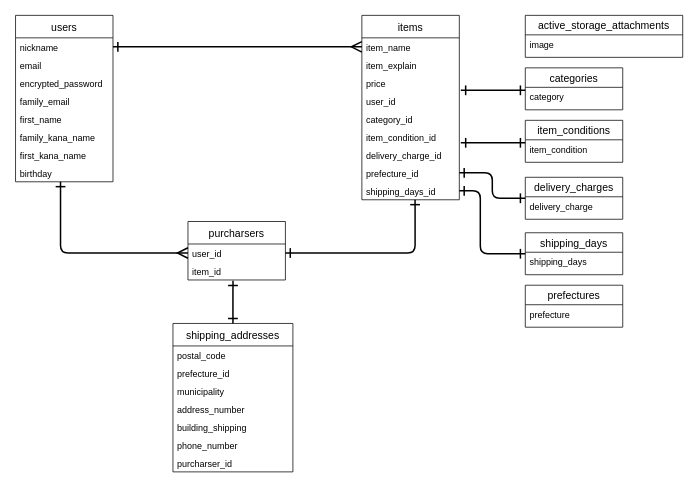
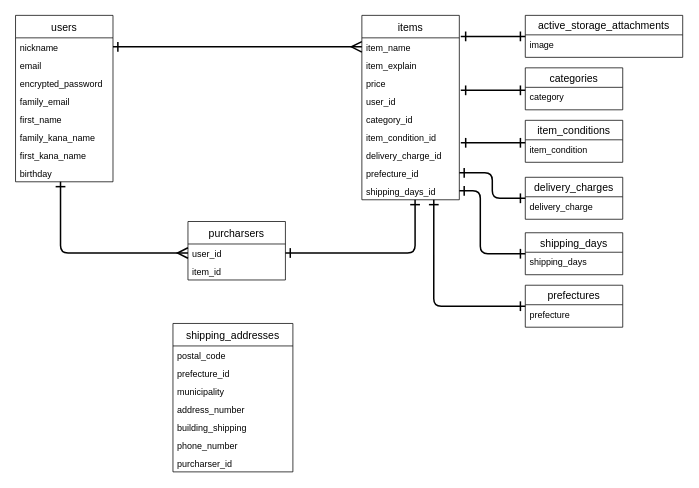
none -> (492, 36)
none -> (434, 296)
(233, 302) -> none
